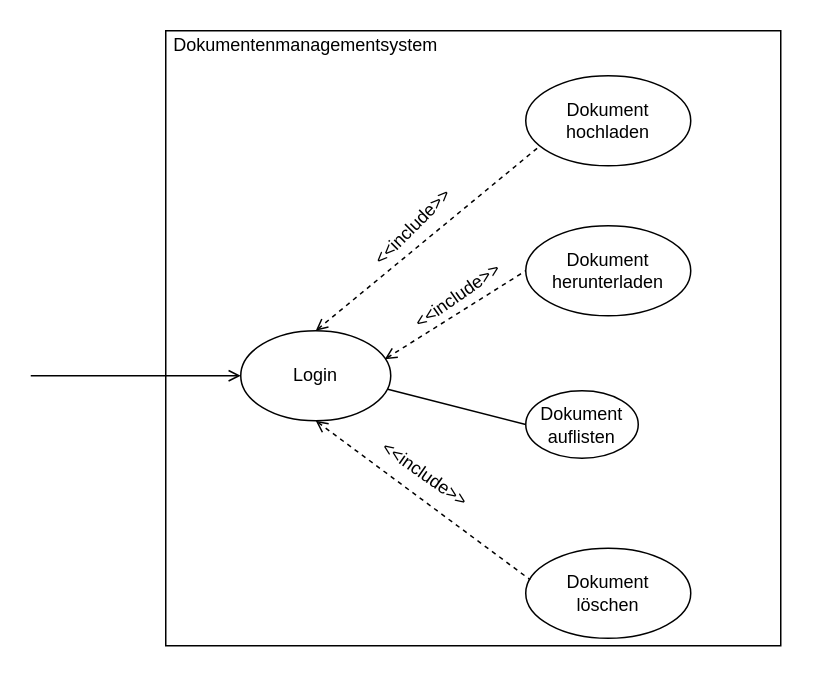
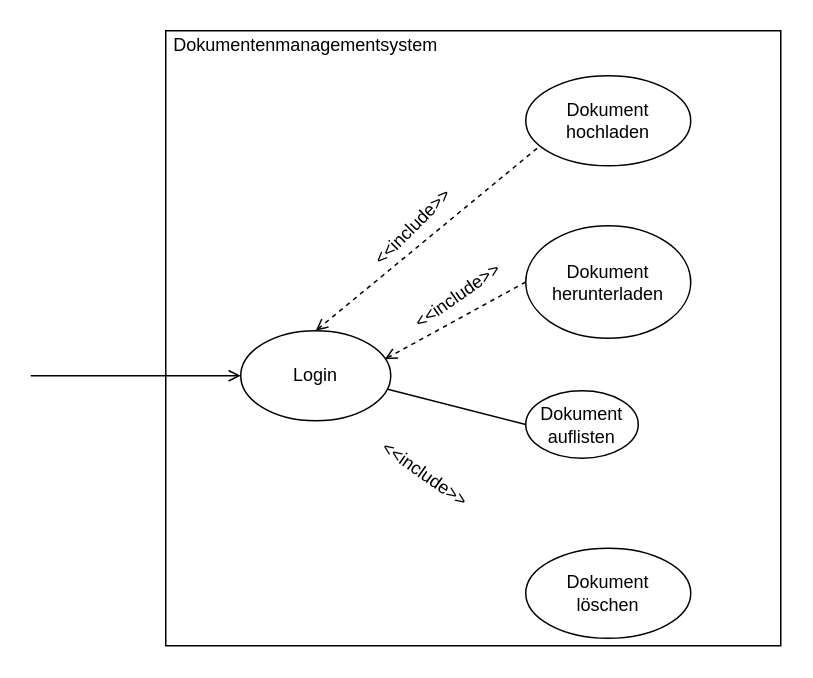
(608, 271) -> (608, 282)
(424, 501) -> none
